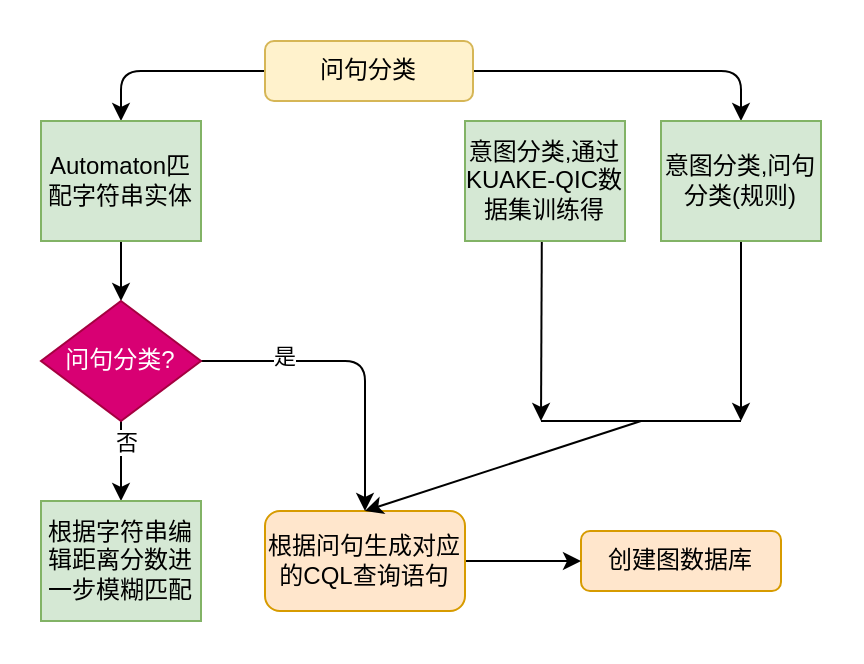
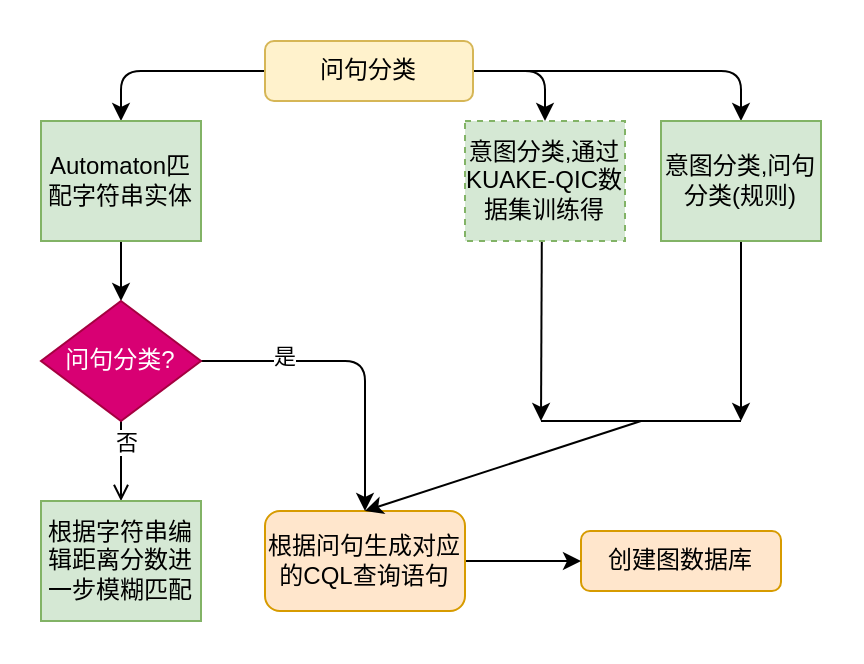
none -> (545, 92)
(545, 181) -> (545, 181)
(121, 486) -> (121, 488)
